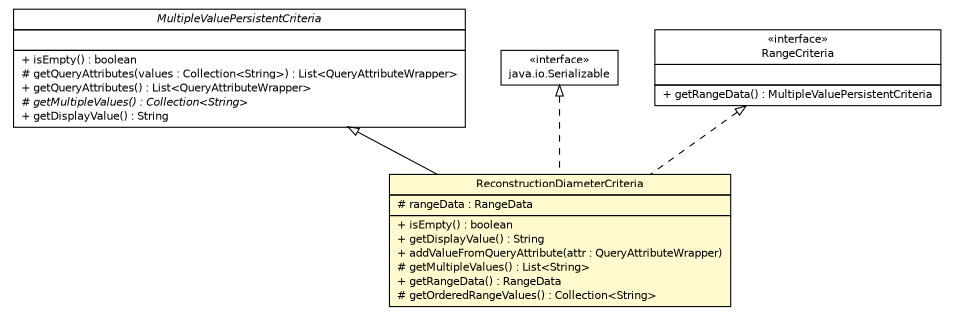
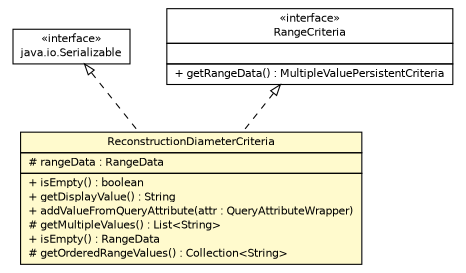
(239, 68) -> none
(479, 282) -> (94, 239)
